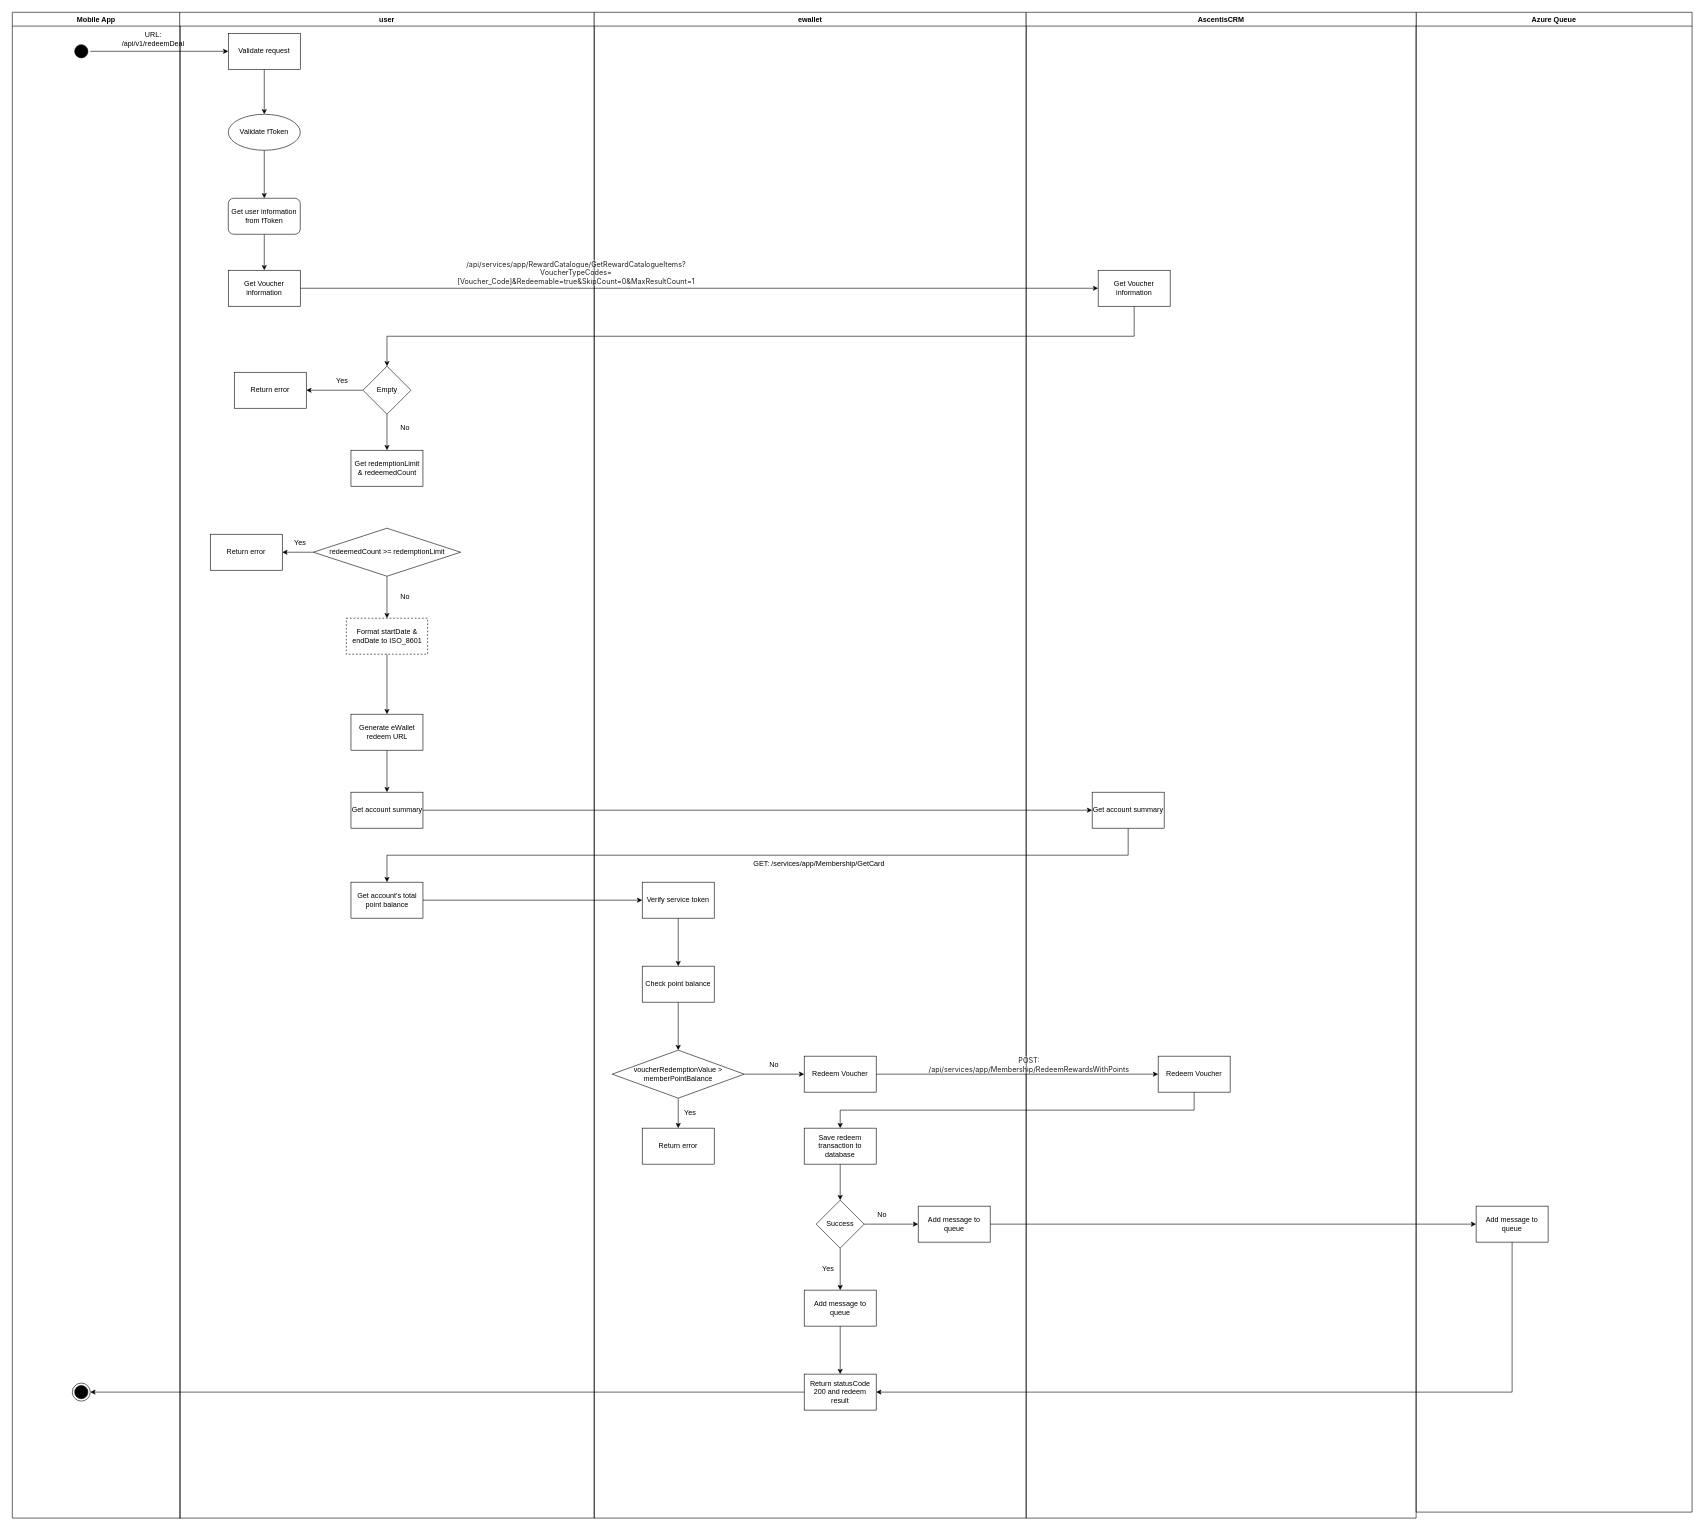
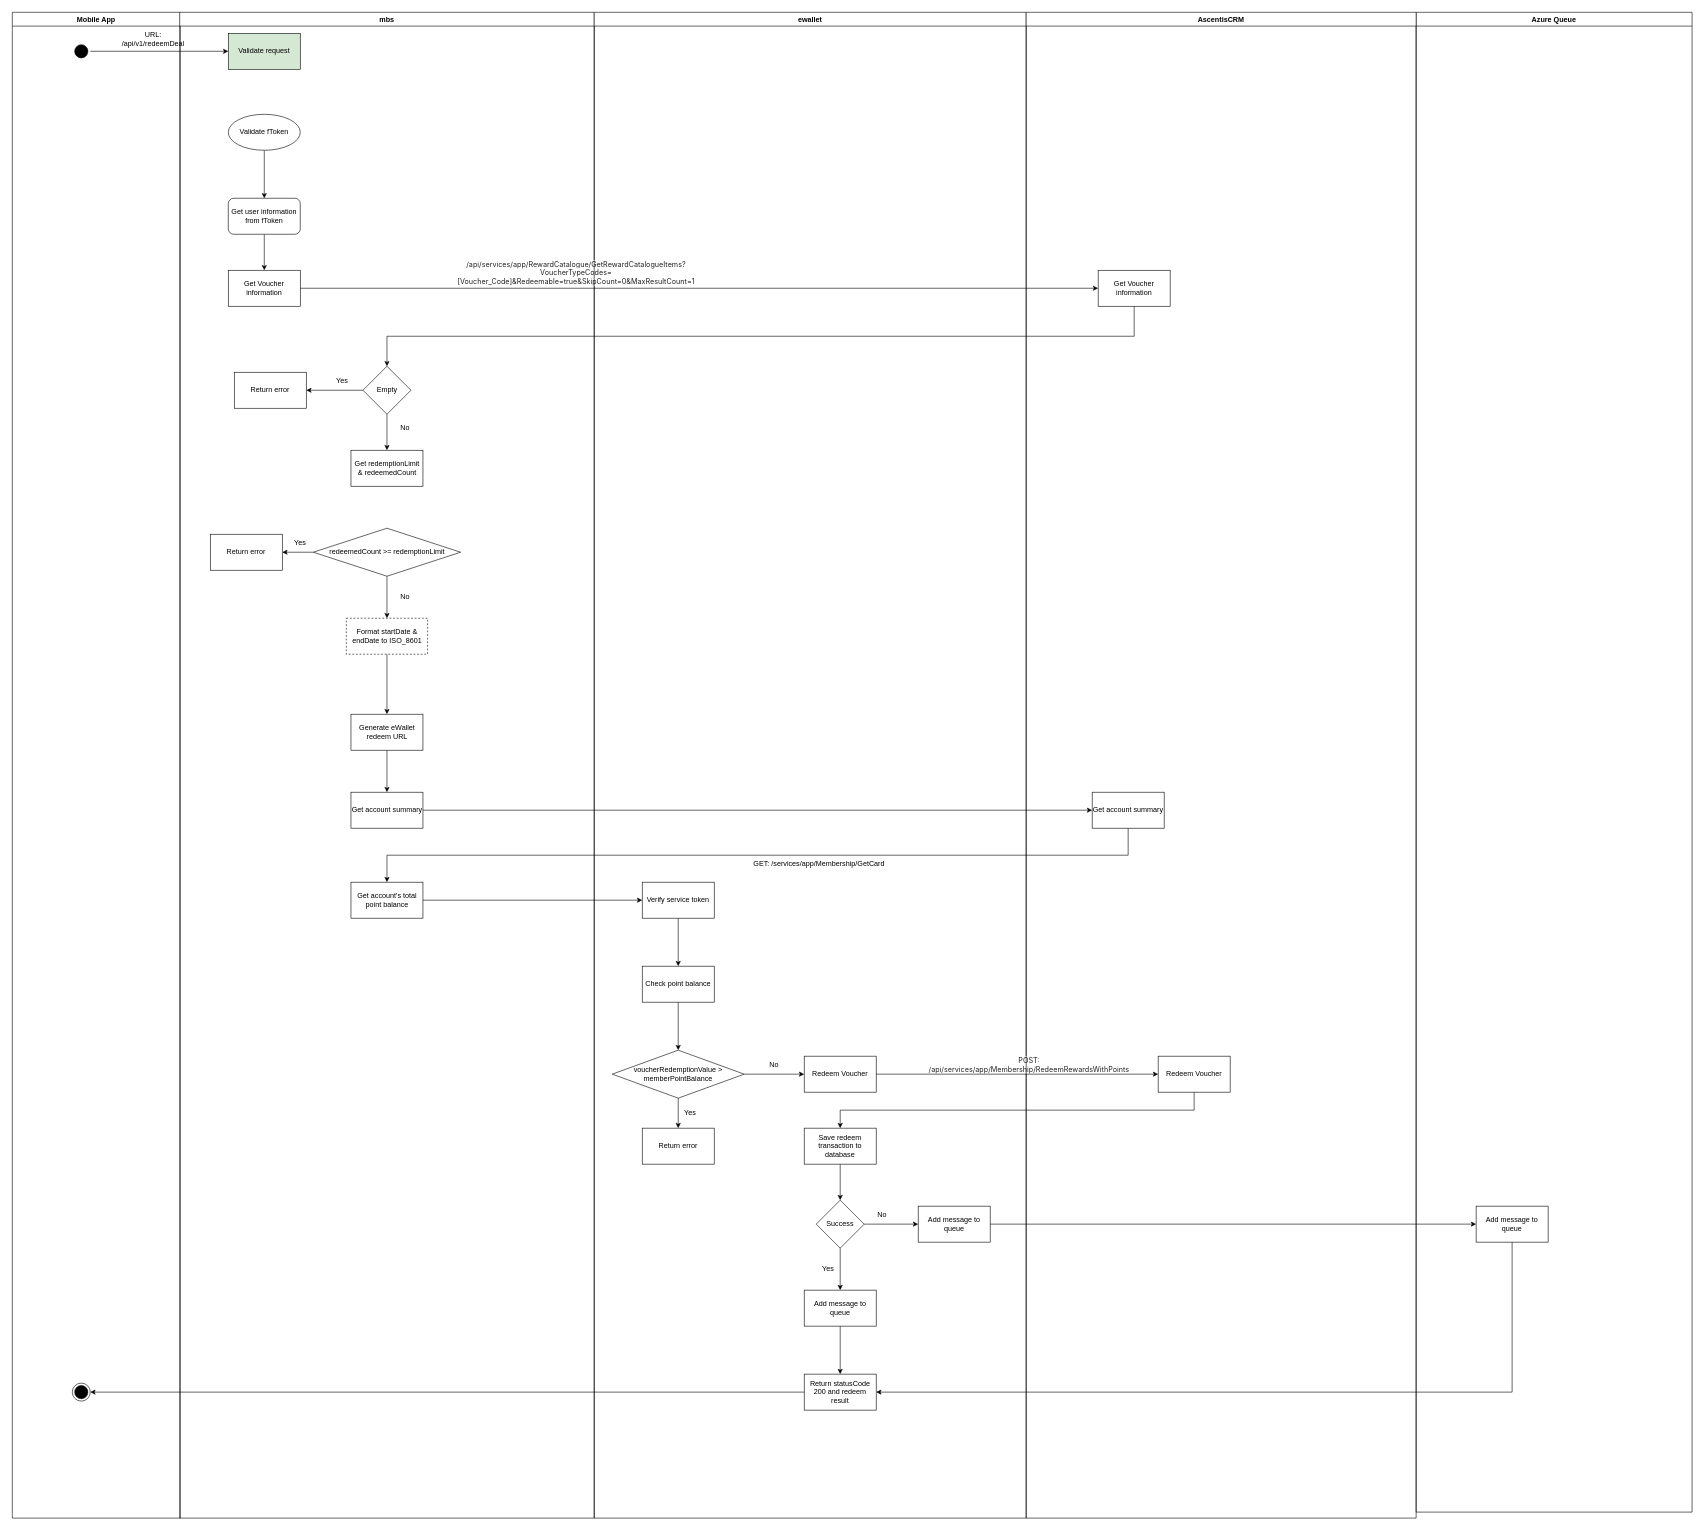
(387, 20) -> (387, 20)
(264, 51) -> (264, 51)
(264, 108) -> none
